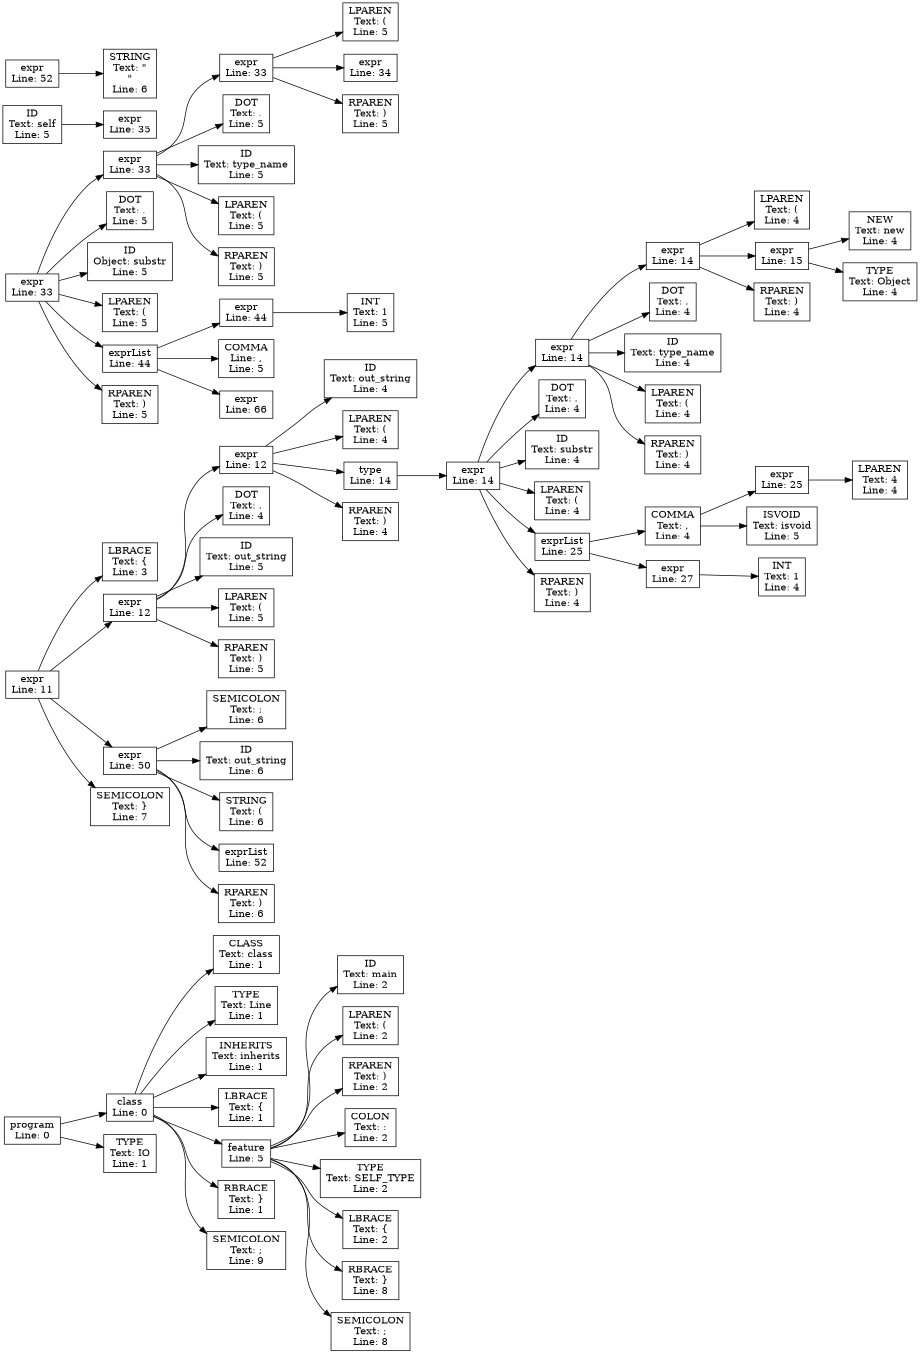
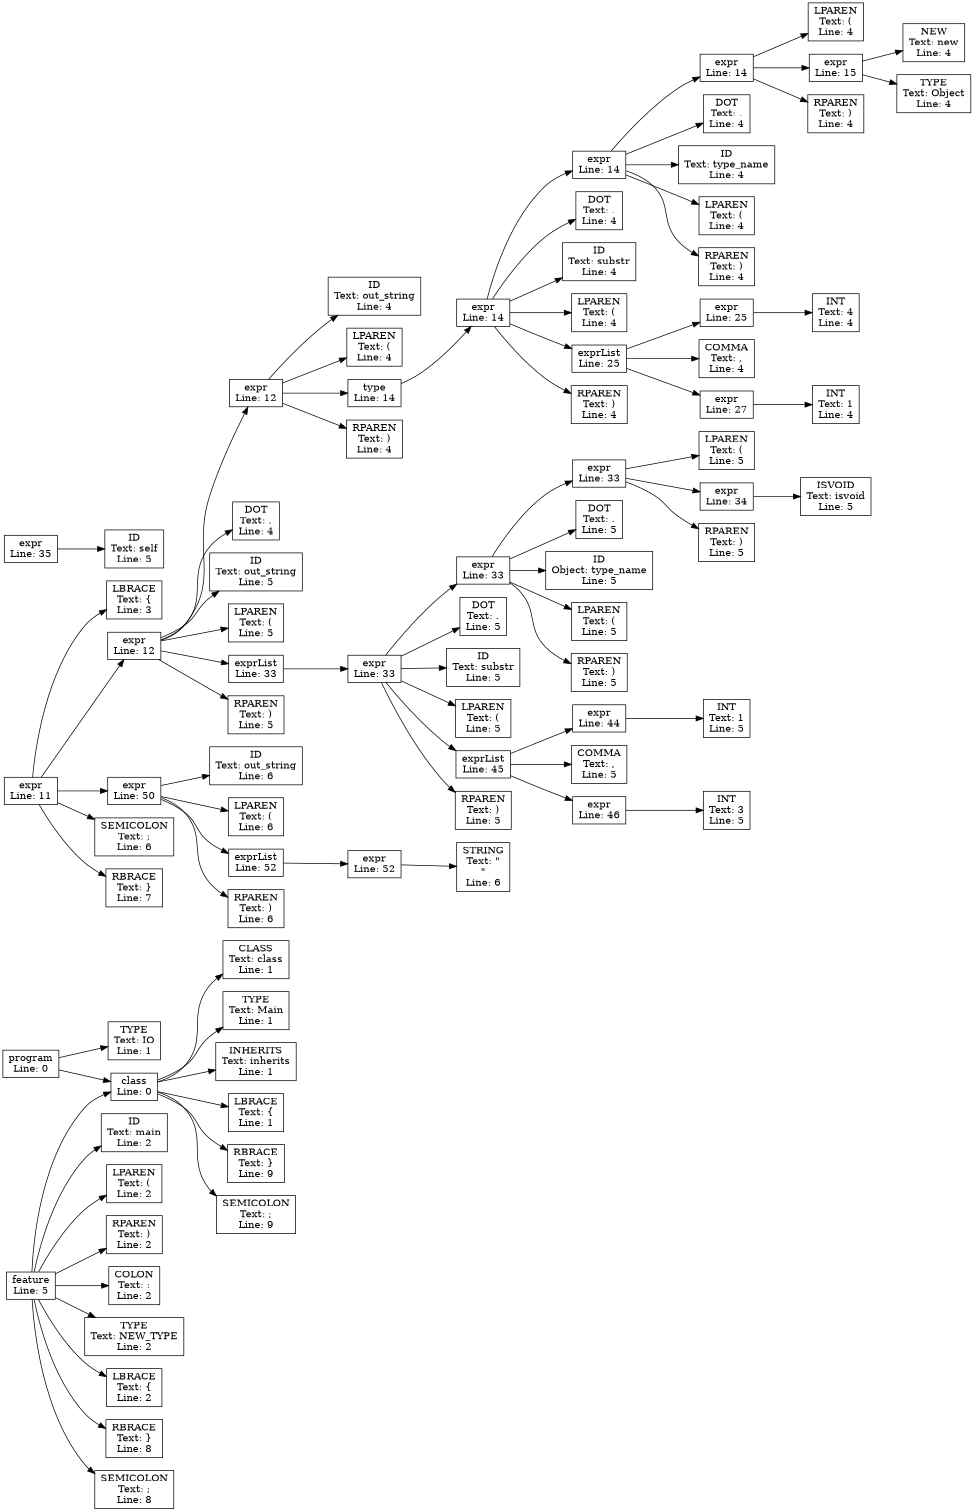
(79, 125) -> (77, 549)
(246, 165) -> (599, 570)
(130, 262) -> (483, 667)
(130, 359) -> (483, 764)
(246, 359) -> (599, 764)
(246, 405) -> (599, 810)
(880, 480) -> (836, 313)
(725, 504) -> (660, 337)
(720, 526) -> (773, 497)
none -> (256, 669)
(178, 740) -> (73, 809)
(130, 807) -> (134, 888)
none -> (727, 810)
(246, 812) -> (256, 817)
none -> (312, 863)
(246, 1006) -> (256, 1011)
(184, 1129) -> (49, 1174)
(371, 1179) -> (134, 1337)
(246, 1200) -> (256, 1164)
